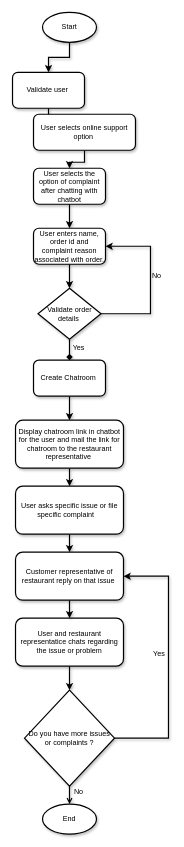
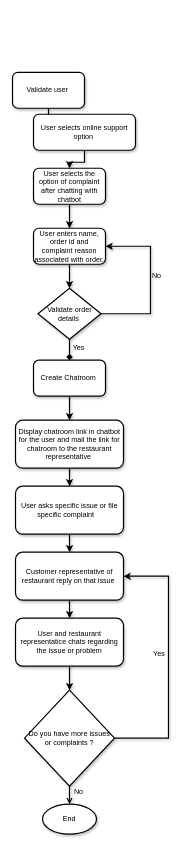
(69, 27) -> none
(61, 57) -> none
